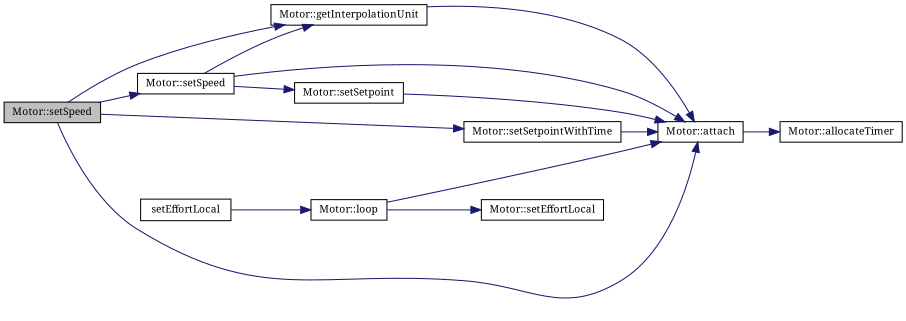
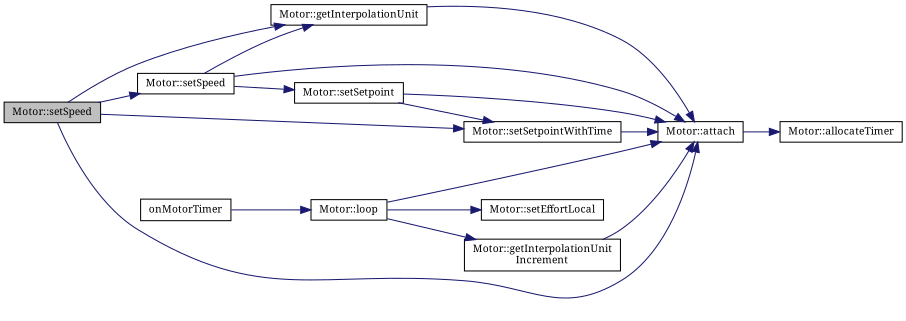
none -> (441, 111)
(186, 210) -> (186, 210)
none -> (542, 255)
